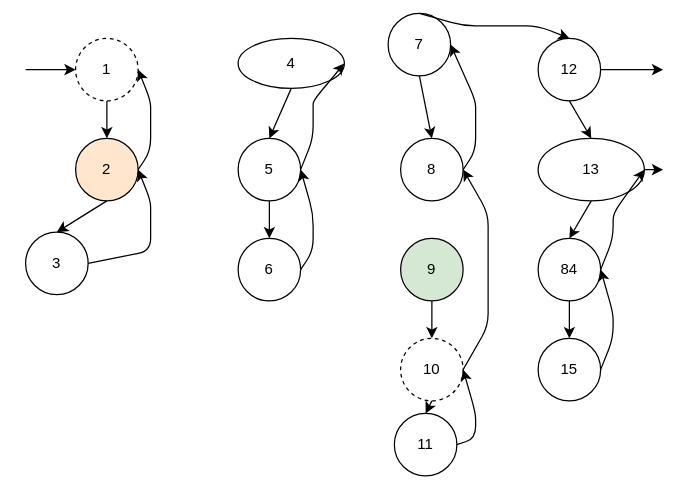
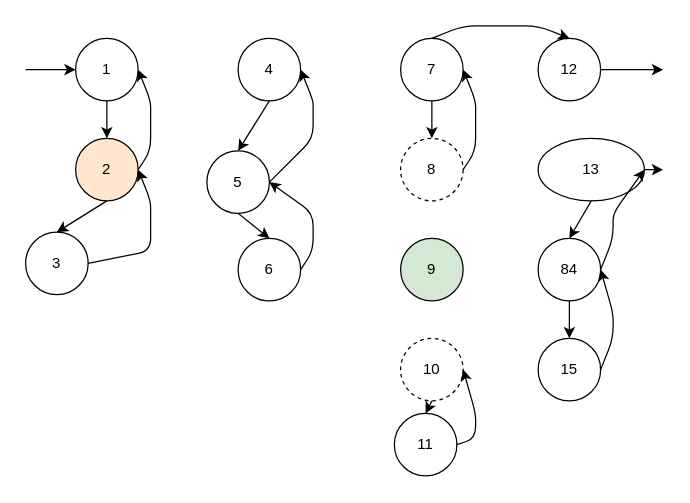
(419, 44) -> (432, 69)
(291, 63) -> (269, 69)
(107, 69) -> (107, 69)
(578, 116) -> none
(269, 169) -> (238, 182)
(432, 169) -> (432, 169)
(488, 276) -> none
(432, 315) -> none
